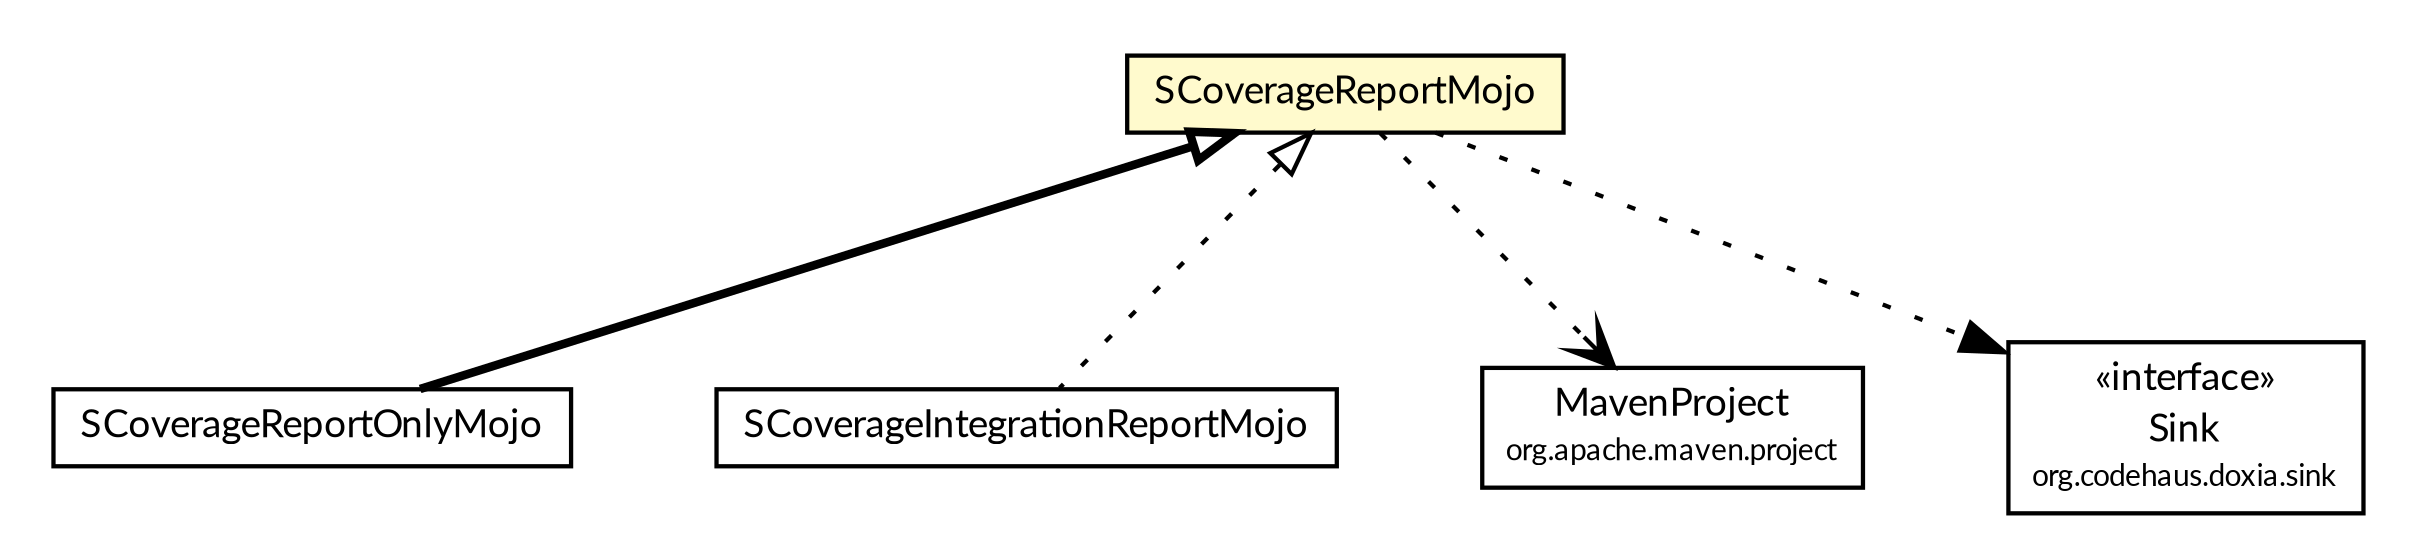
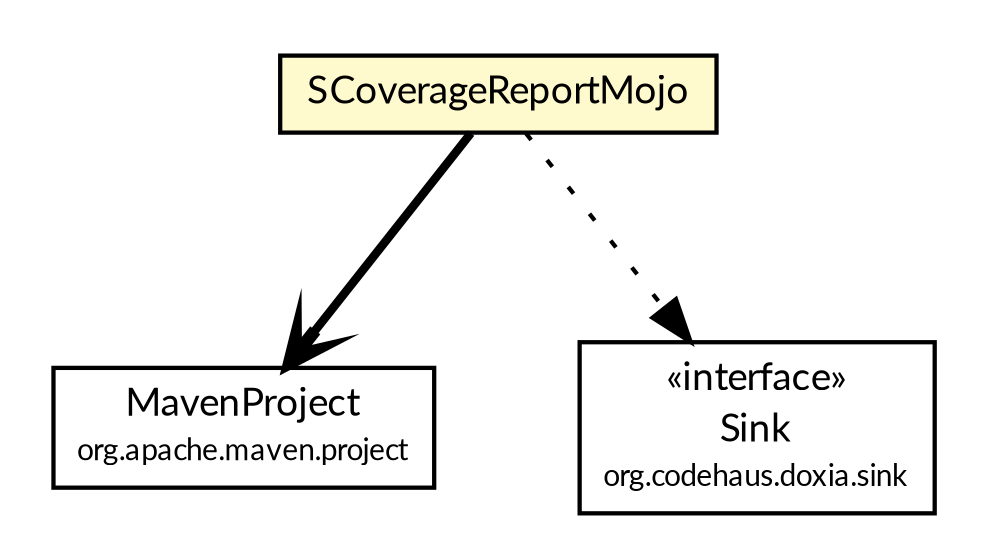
(1482, 235) -> (392, 233)
(310, 428) -> none
(1025, 428) -> none
